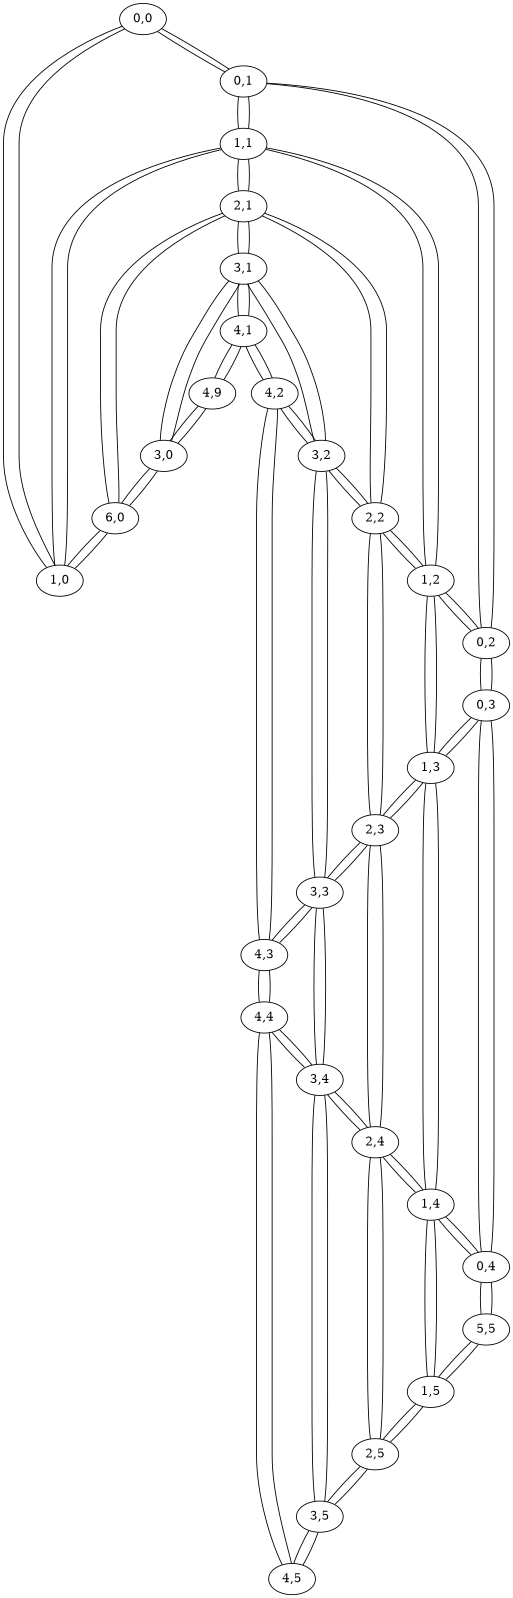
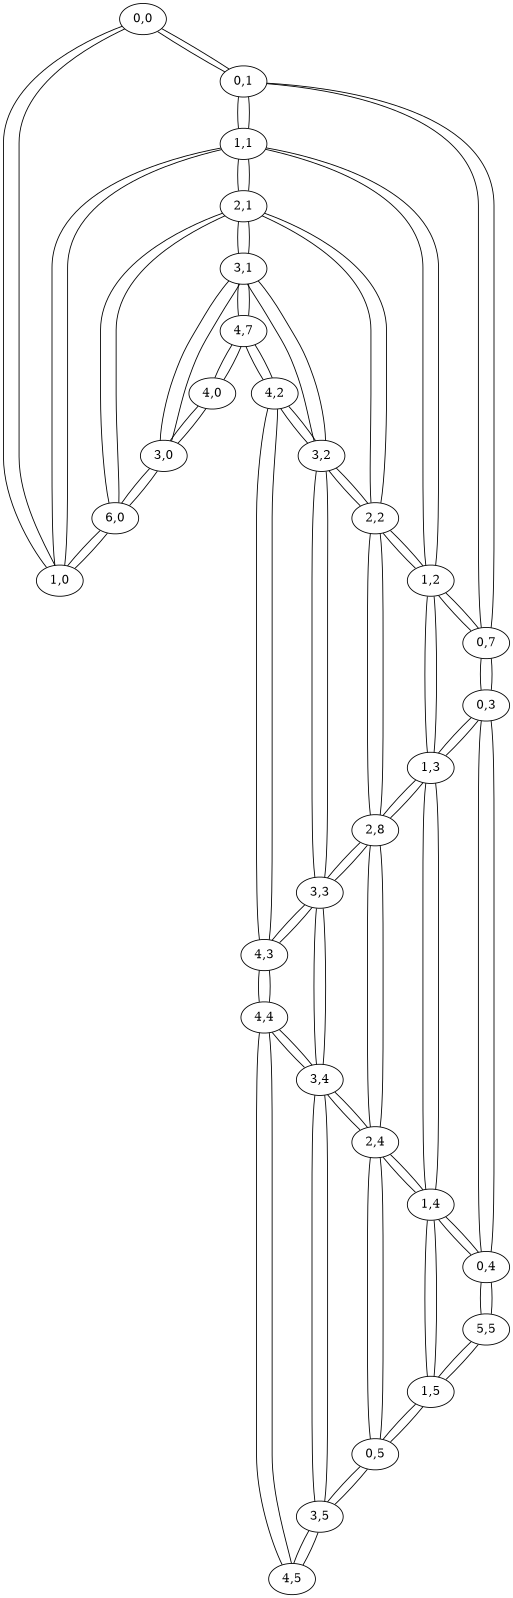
(244, 331) -> (244, 331)
(212, 393) -> (212, 393)
(486, 643) -> (486, 643)
(375, 830) -> (375, 830)
(375, 1454) -> (375, 1454)
